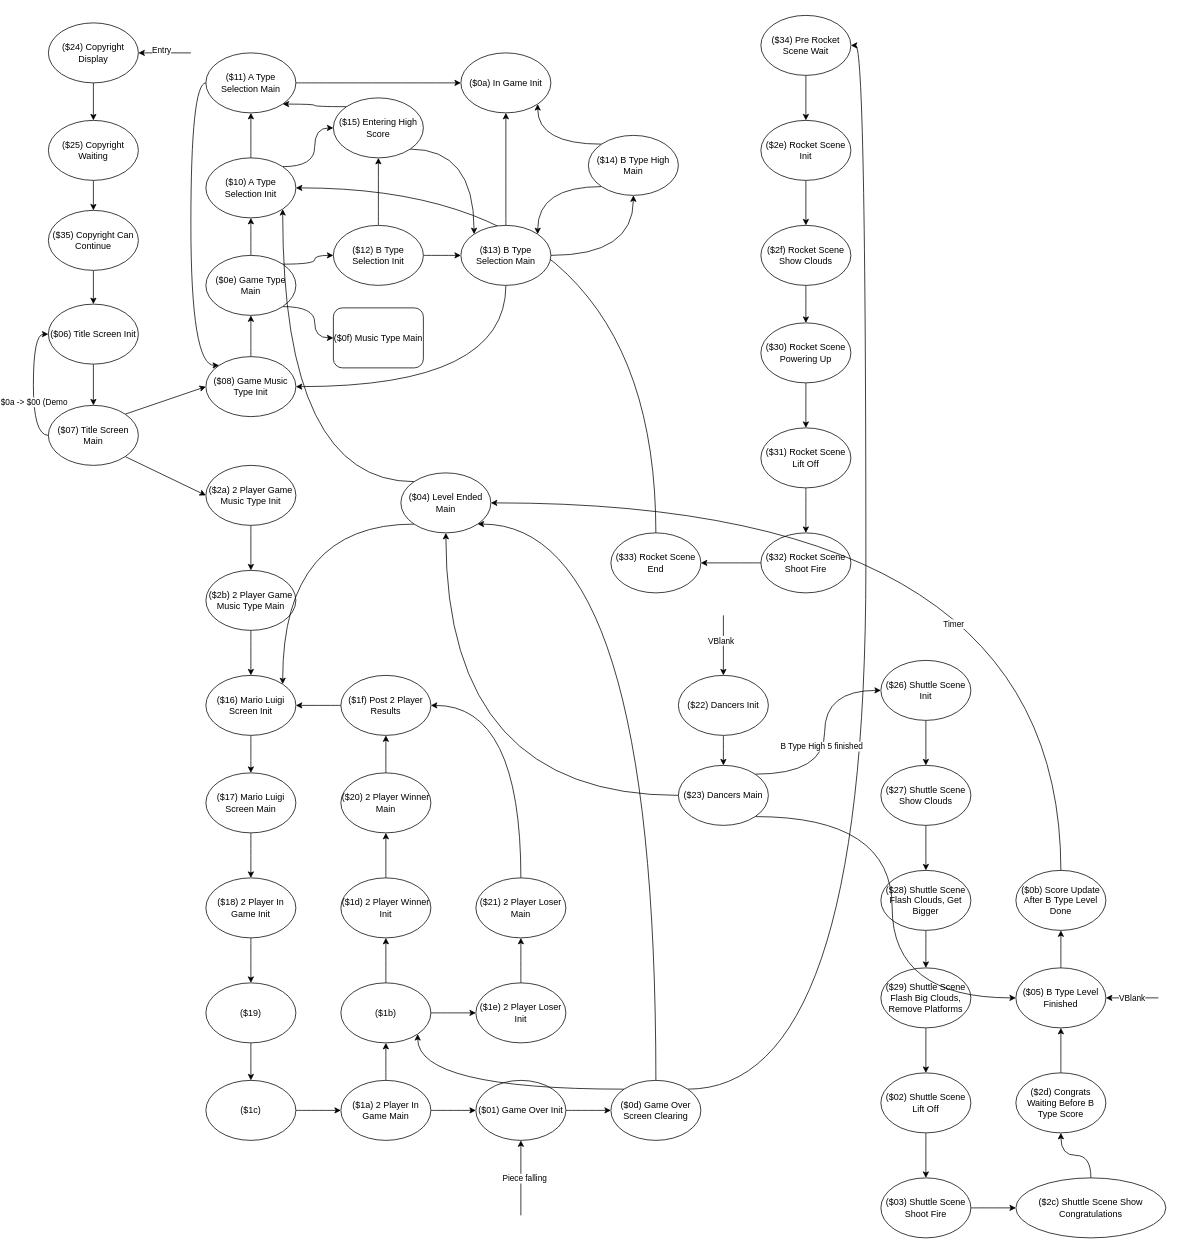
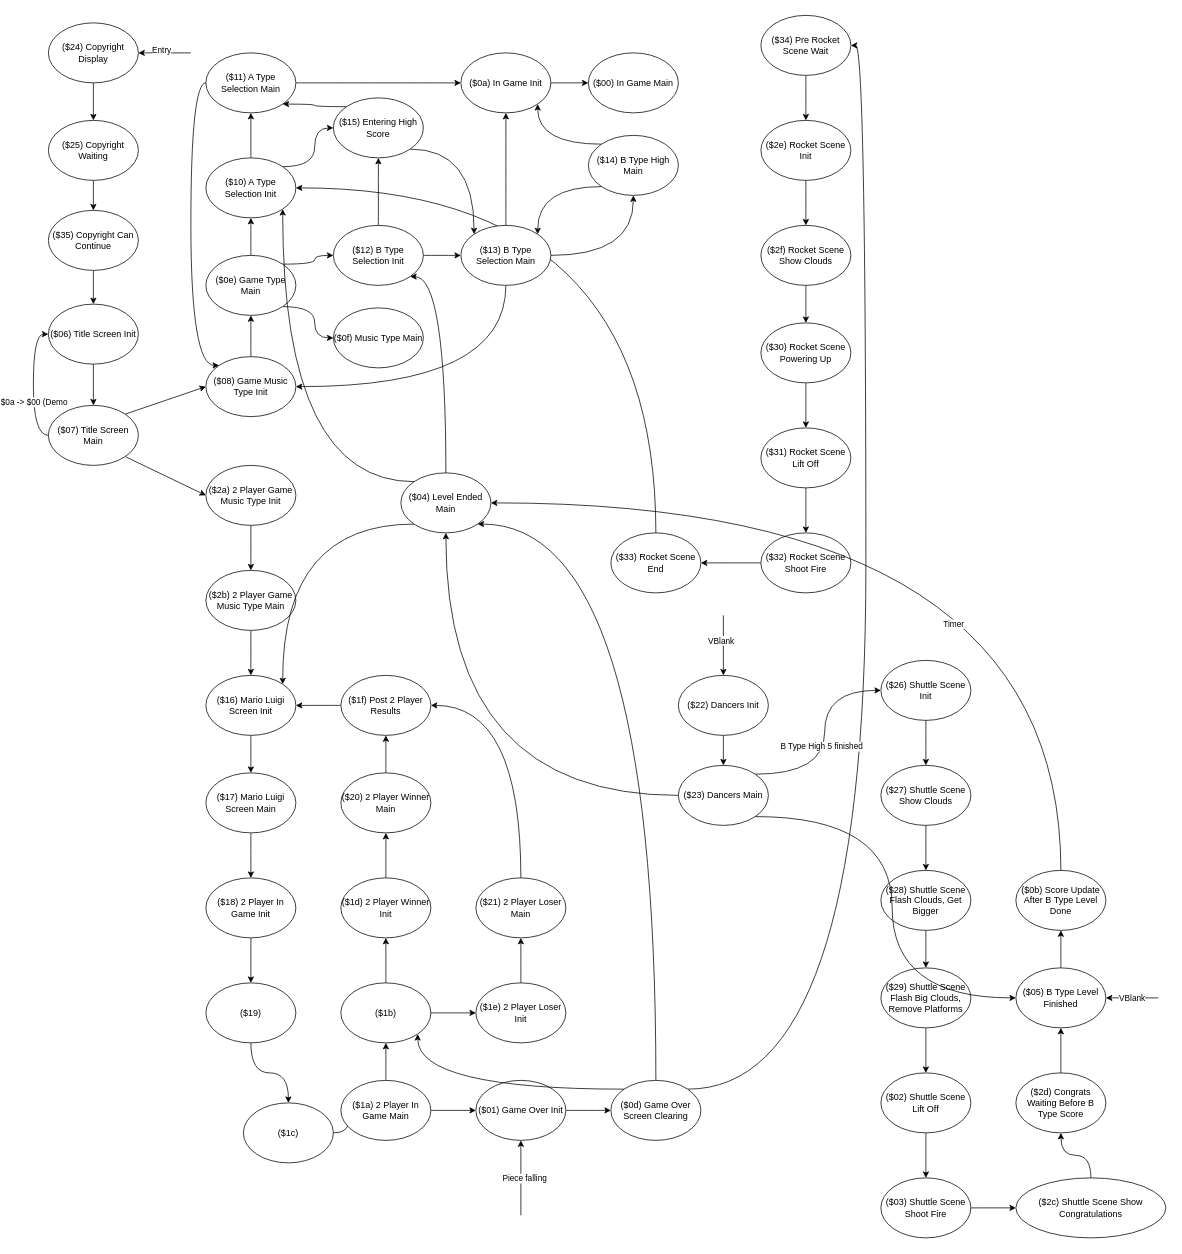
none -> (582, 83)
none -> (633, 83)
(378, 338) -> (378, 338)
none -> (440, 340)
(251, 1110) -> (288, 1133)
